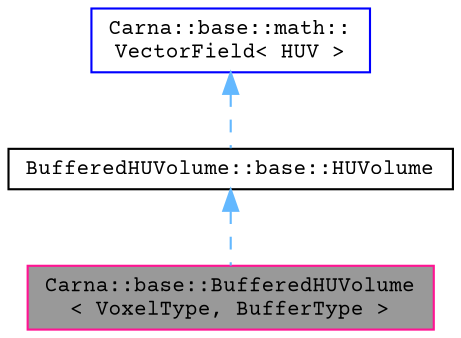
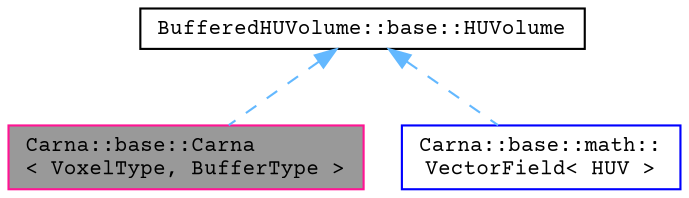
(231, 121) -> (452, 93)
(231, 298) -> (186, 157)
